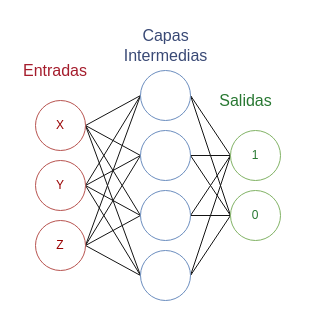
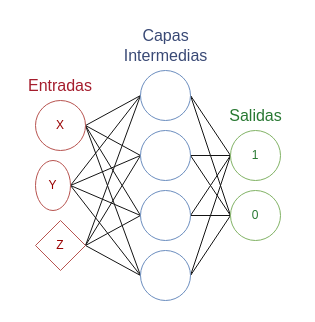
(56, 71) -> (61, 86)
(246, 101) -> (256, 116)
(61, 186) -> (53, 186)
(61, 246) -> (61, 246)
